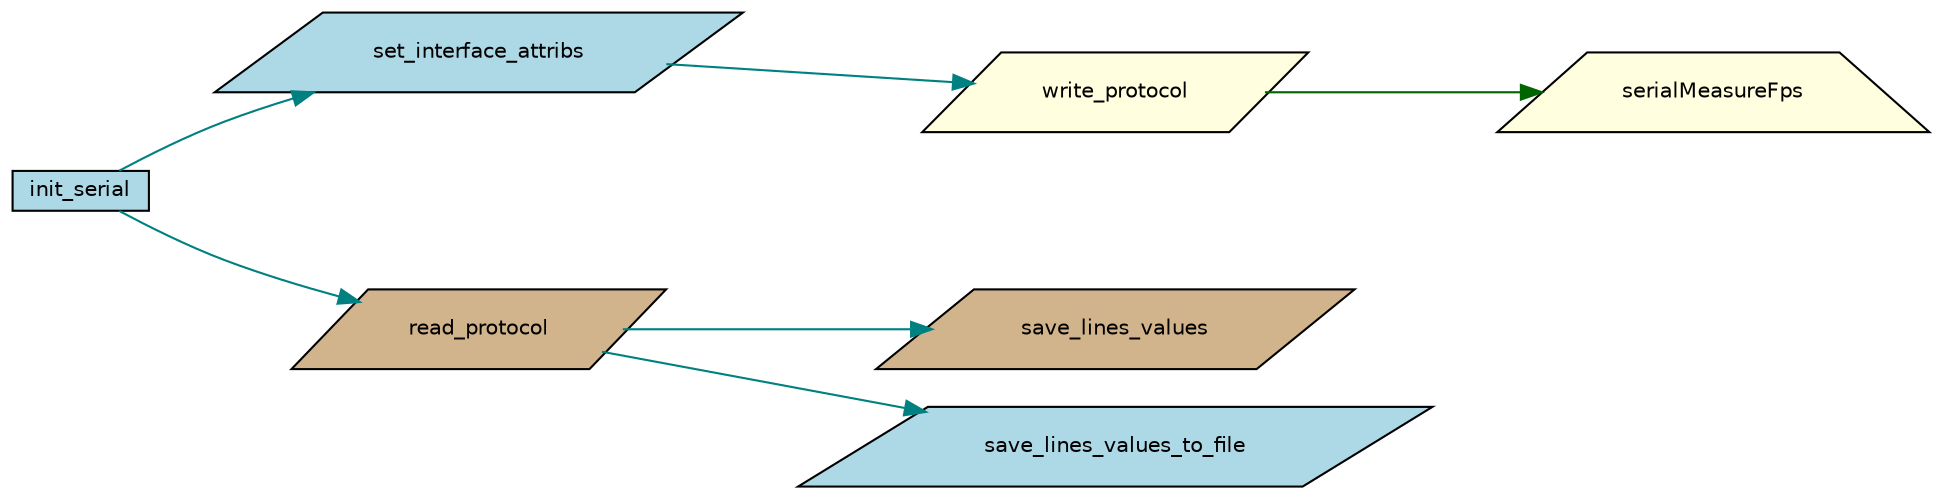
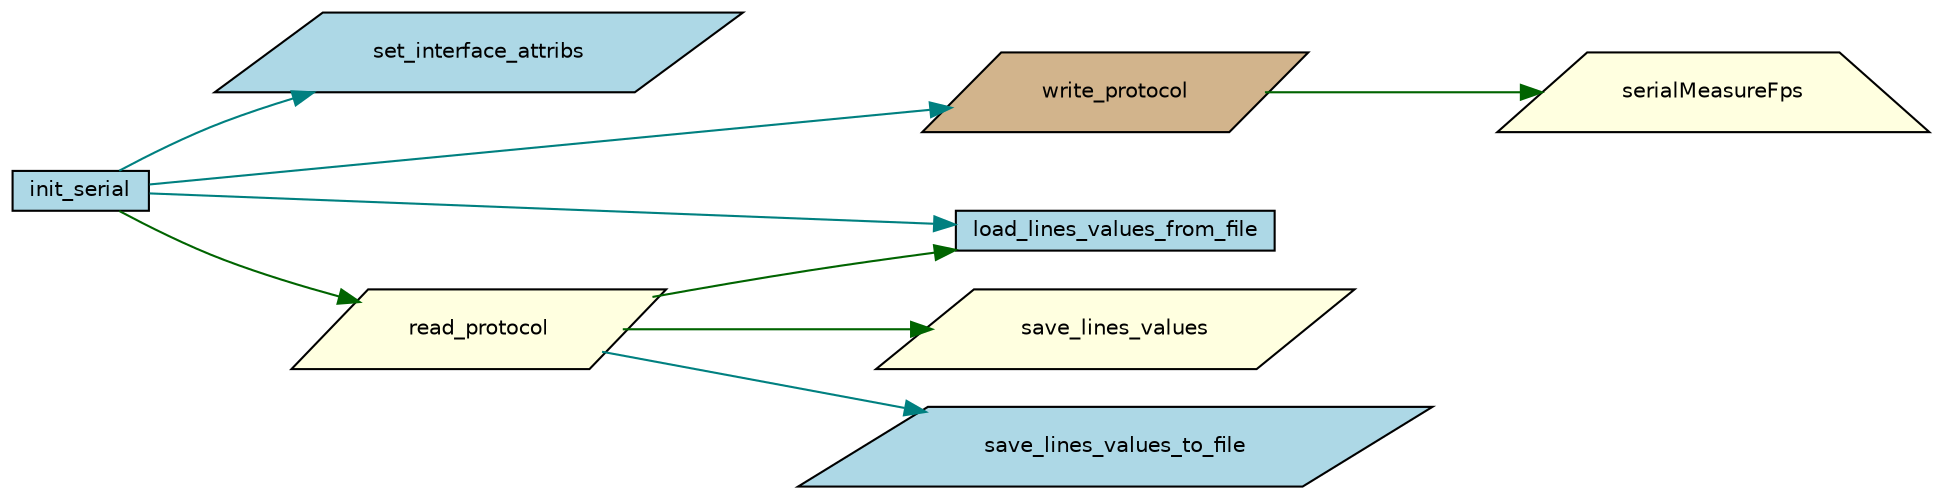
(810, 73) -> (540, 147)
(1115, 92) -> (1115, 92)
none -> (1115, 231)
(226, 261) -> (226, 261)
(479, 329) -> (479, 329)
(767, 329) -> (767, 329)
(1115, 329) -> (1115, 329)
